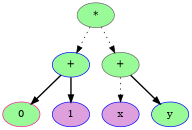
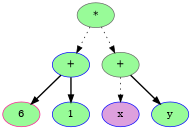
(21, 114) -> (21, 114)
(71, 114) -> (71, 114)
